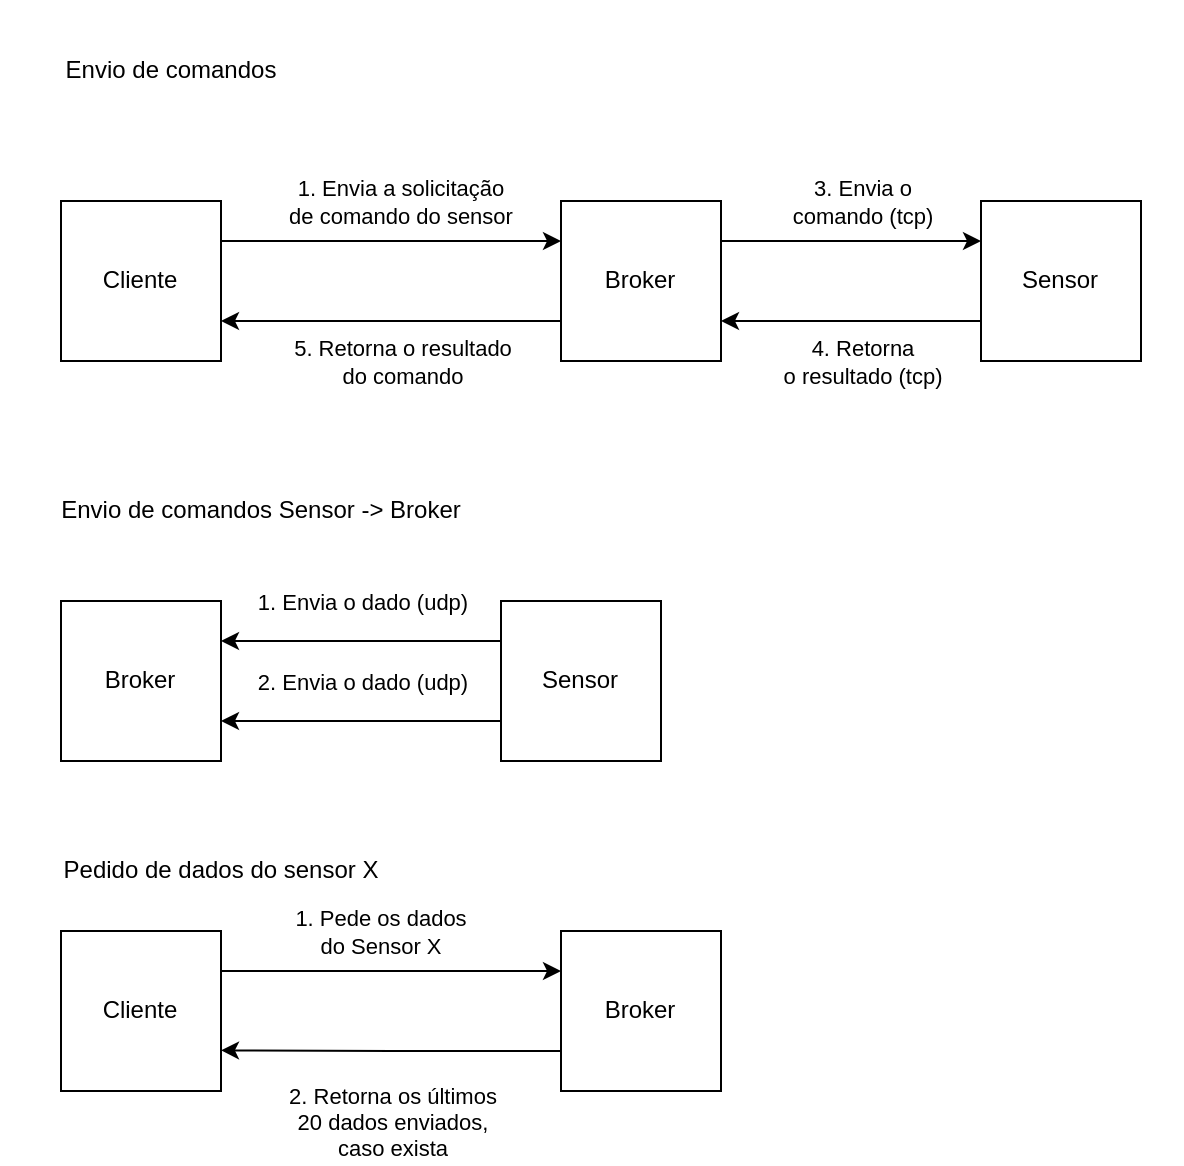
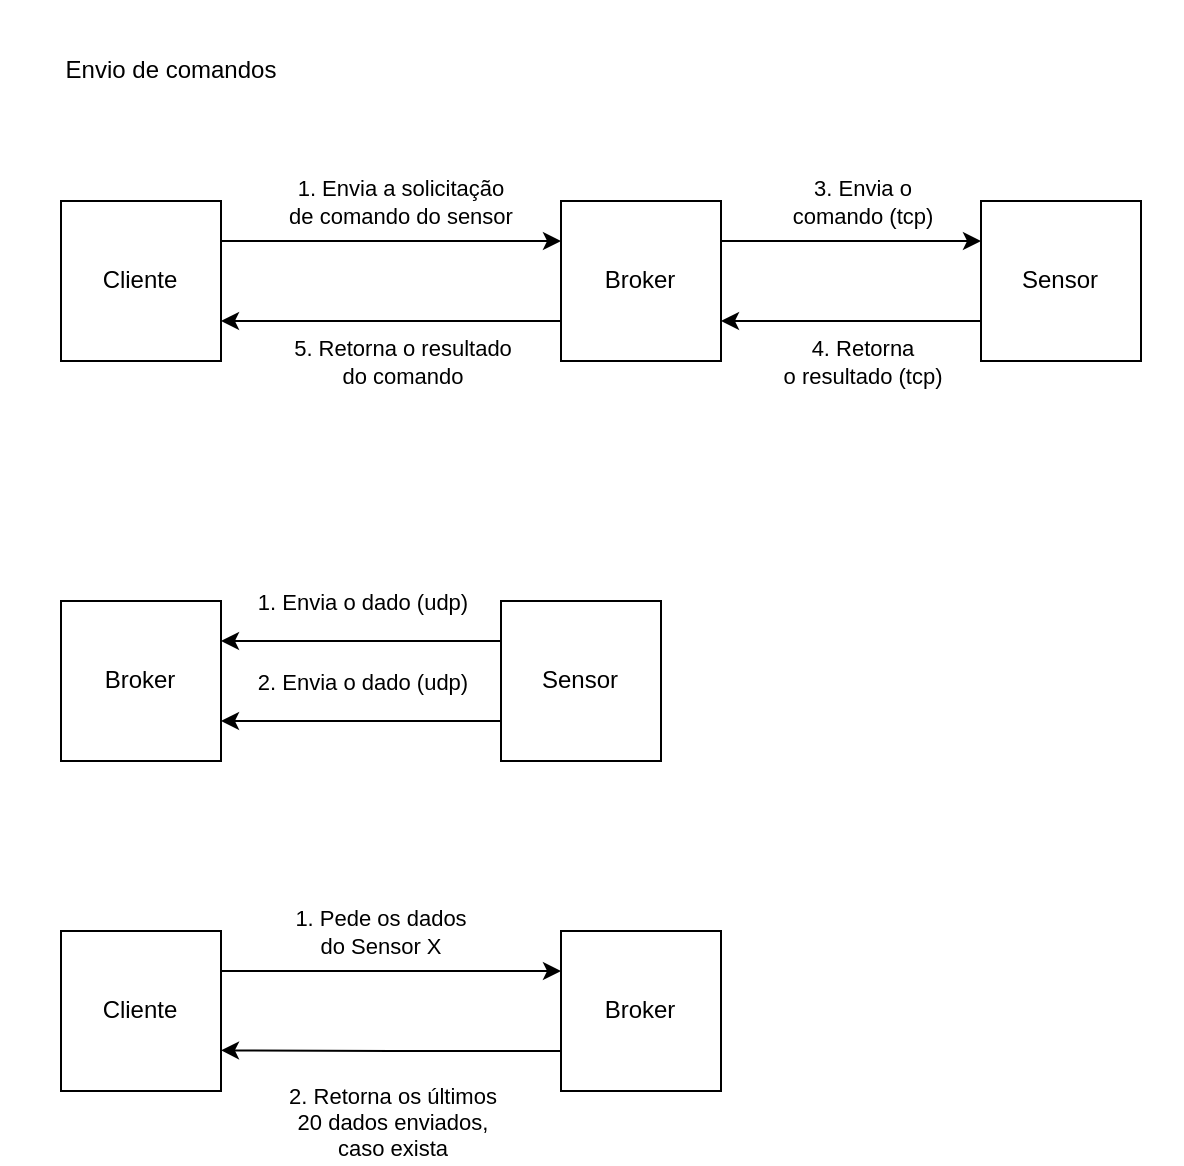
(261, 511) -> none
(221, 871) -> none
